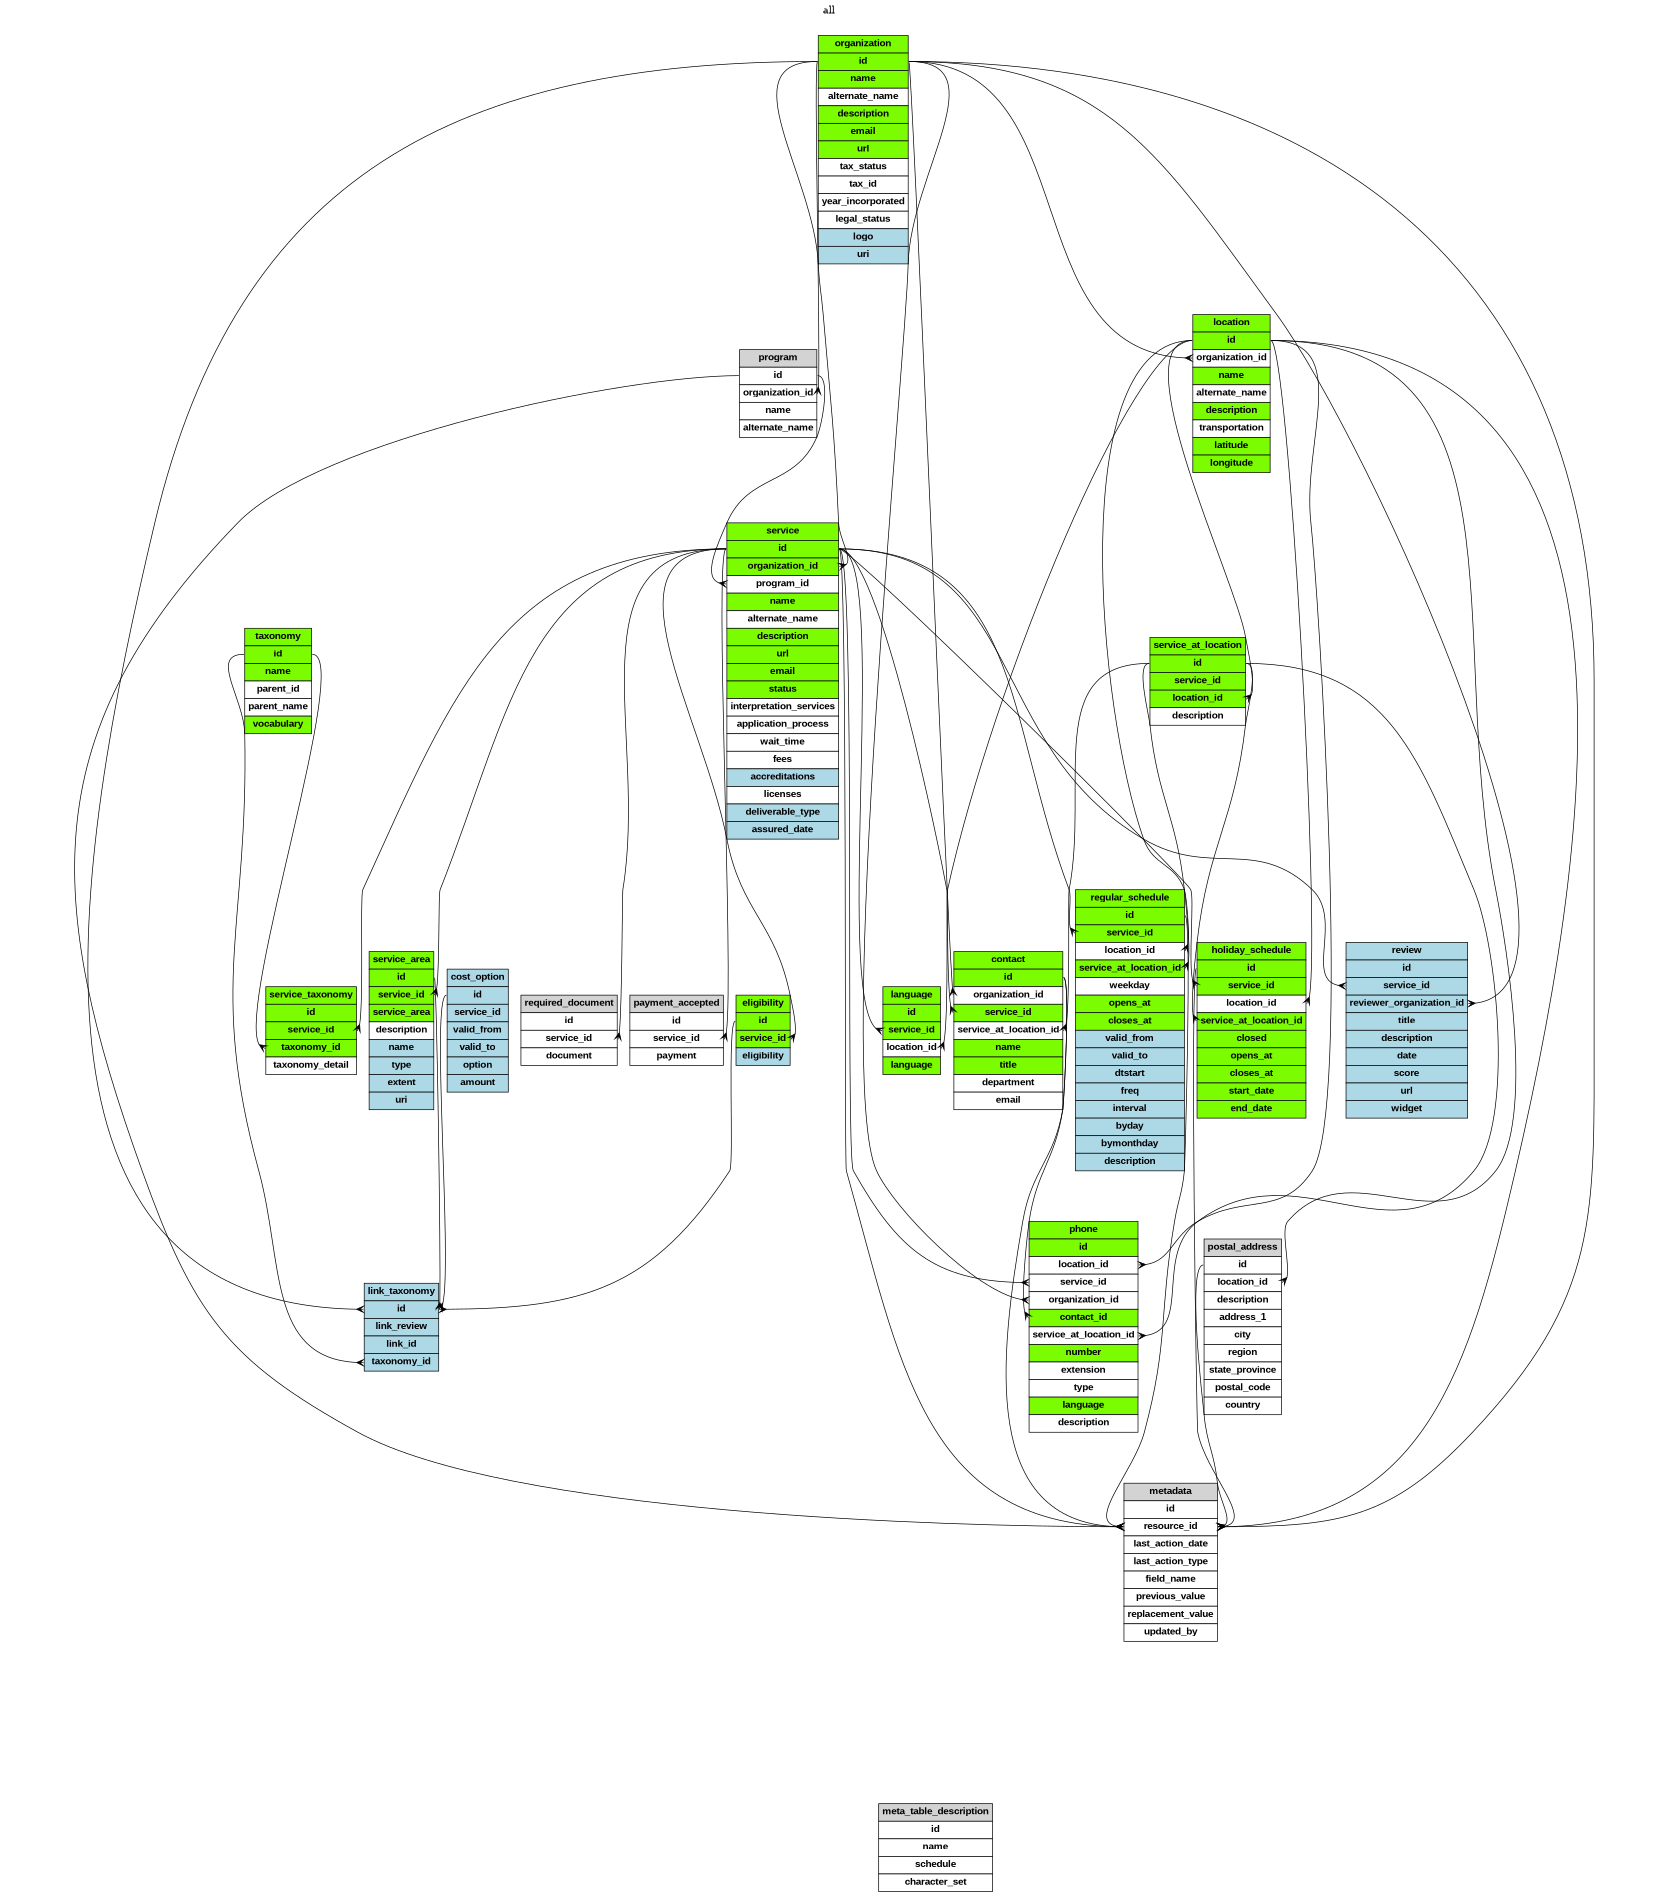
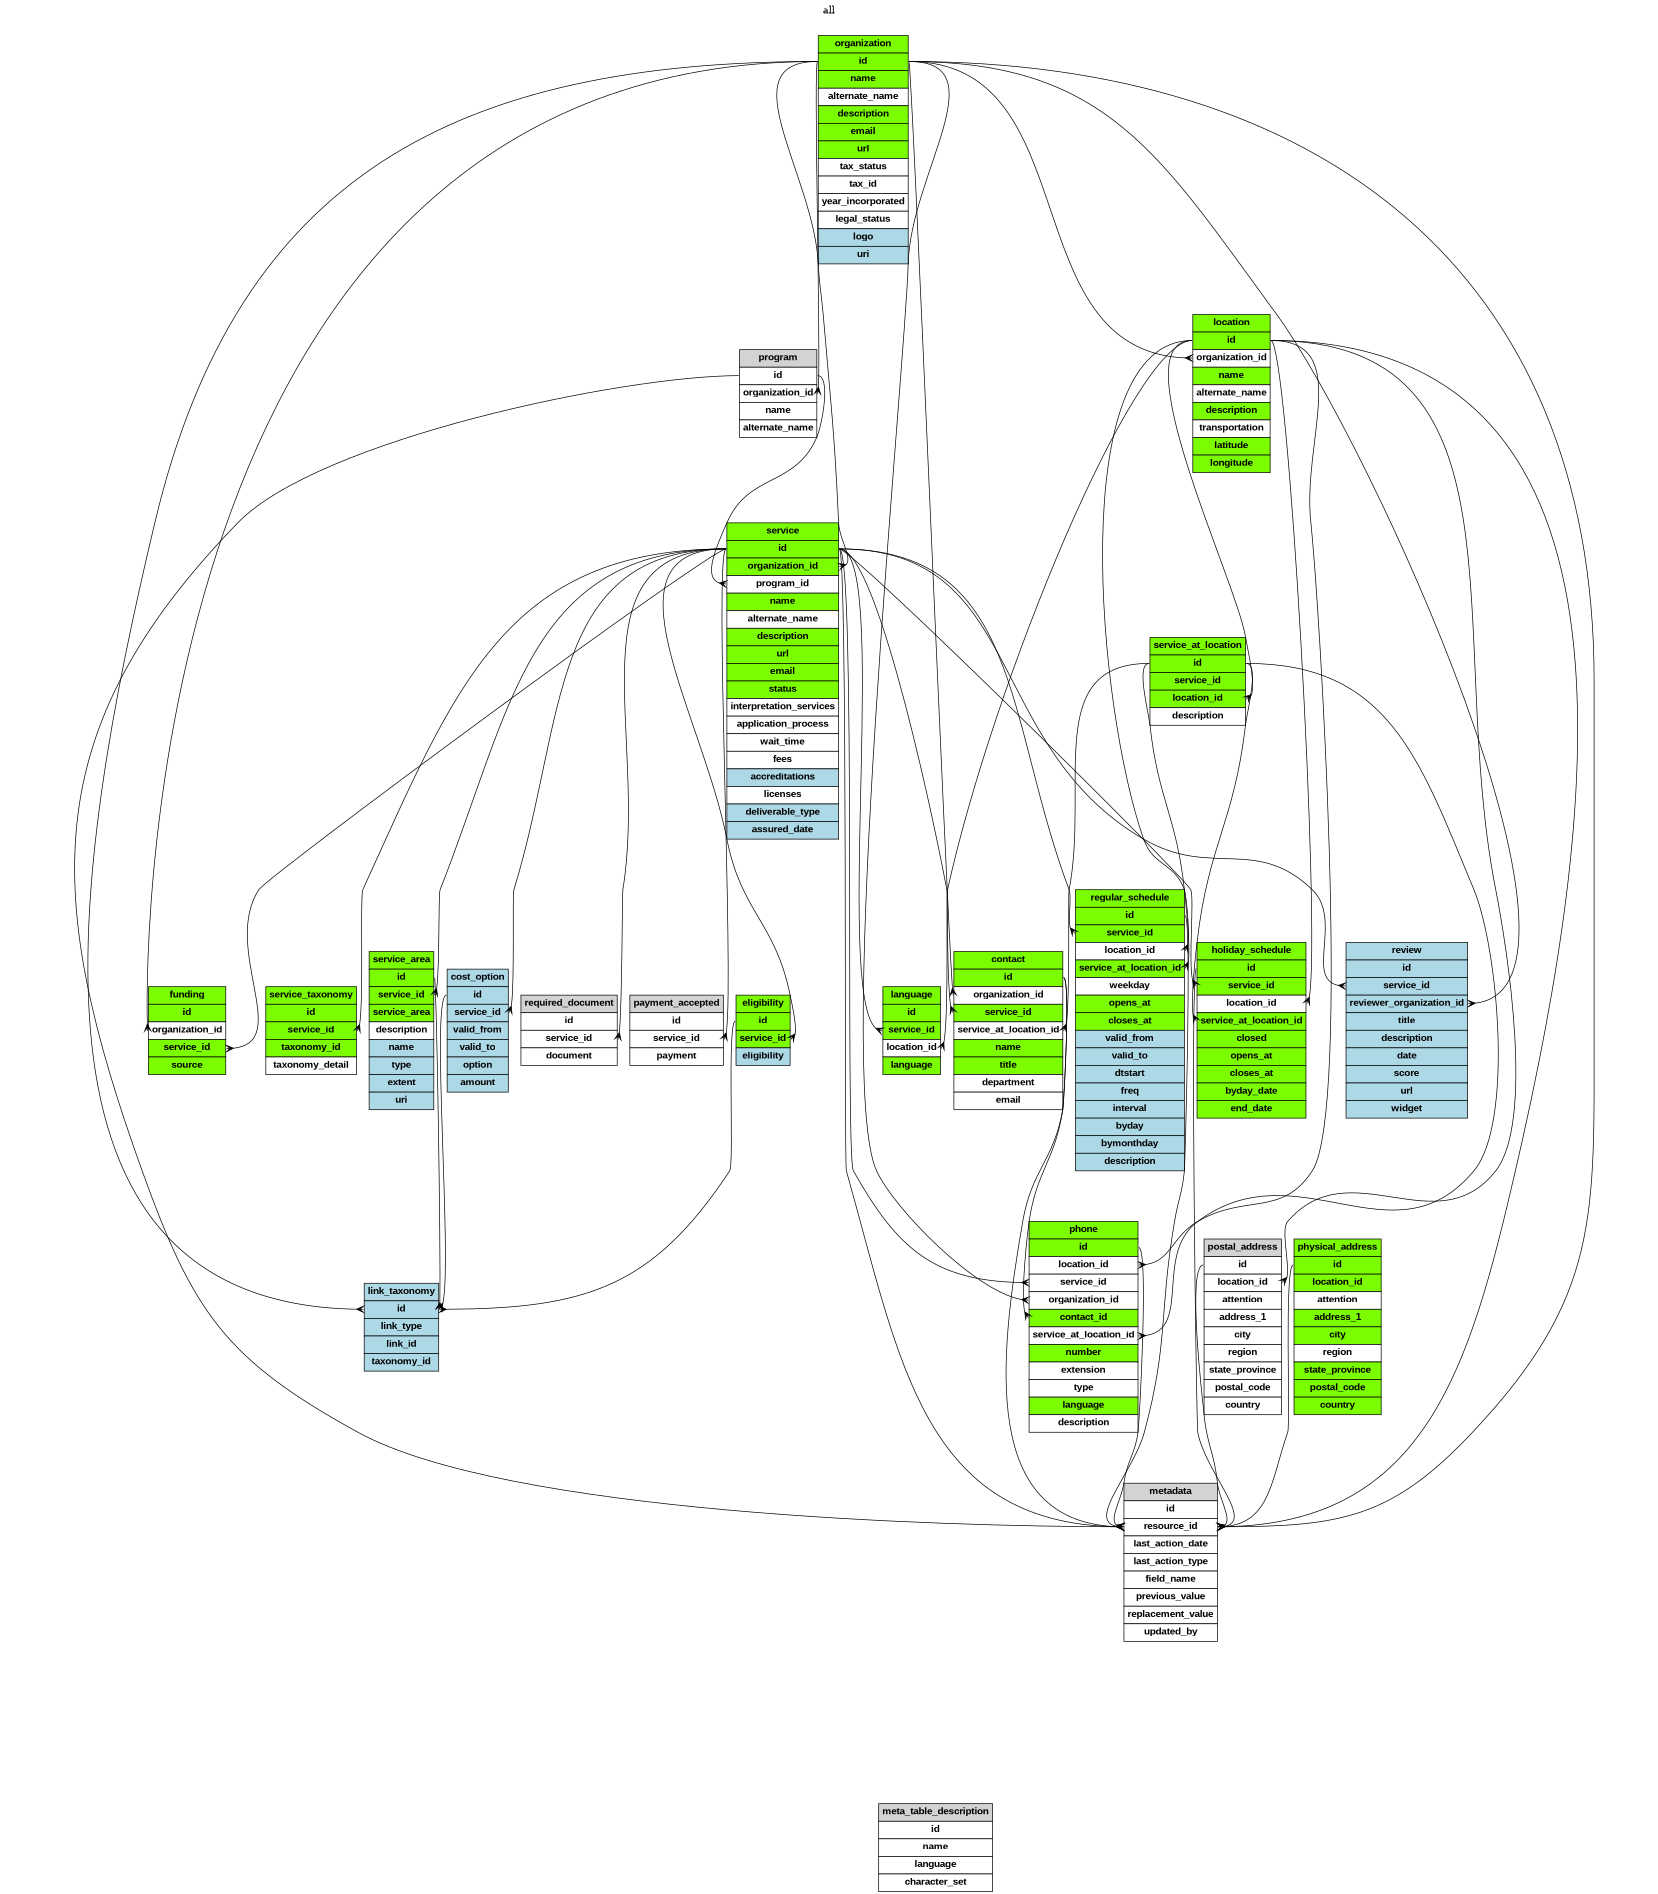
(278, 681) -> none
none -> (552, 731)
none -> (187, 1030)
(1252, 1091) -> (1252, 1091)
(1243, 1299) -> (1243, 1299)
(401, 1326) -> (401, 1326)
none -> (1338, 1327)
none -> (1141, 1388)
(936, 1864) -> (936, 1864)
